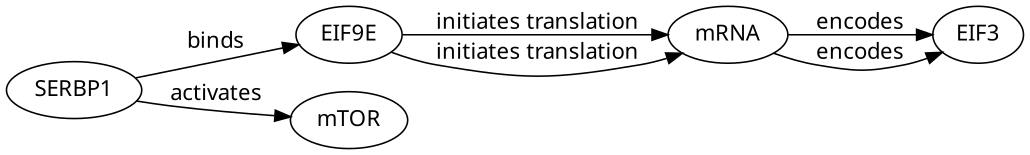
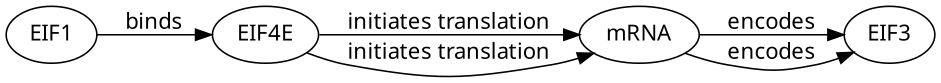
(349, 35) -> (266, 35)
(74, 90) -> (52, 35)
(349, 120) -> none
